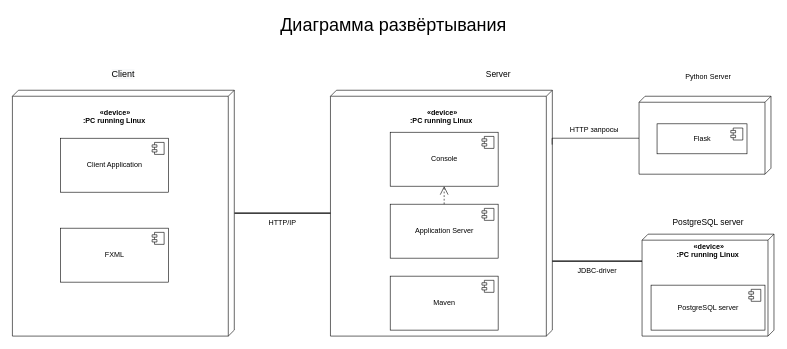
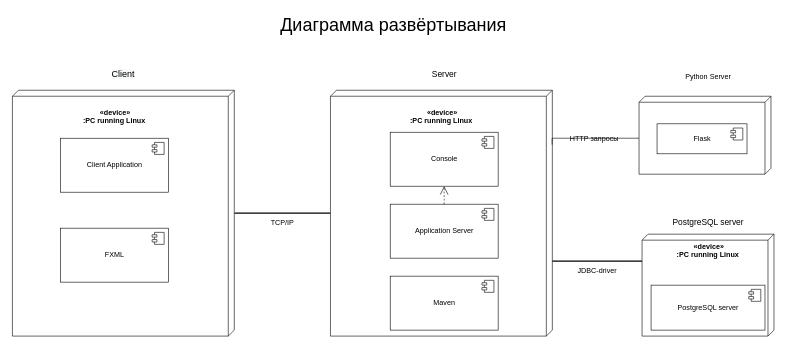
(498, 74) -> (444, 74)
(594, 130) -> (594, 139)
(283, 224) -> (283, 224)
